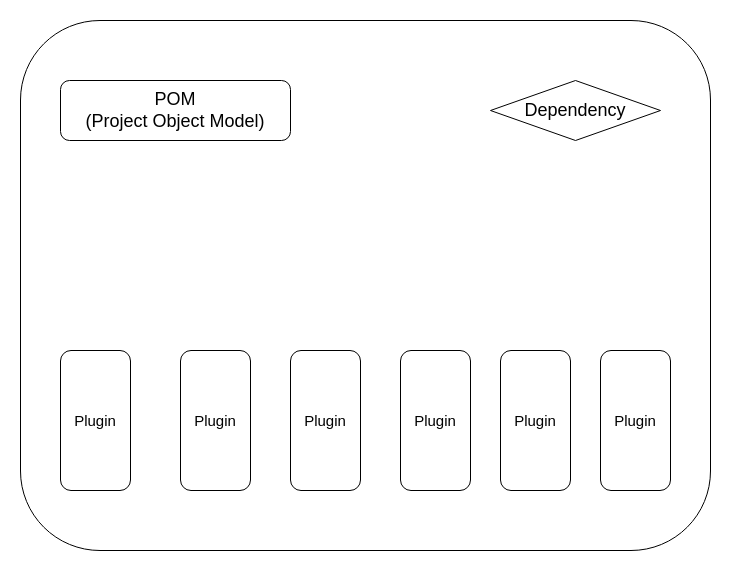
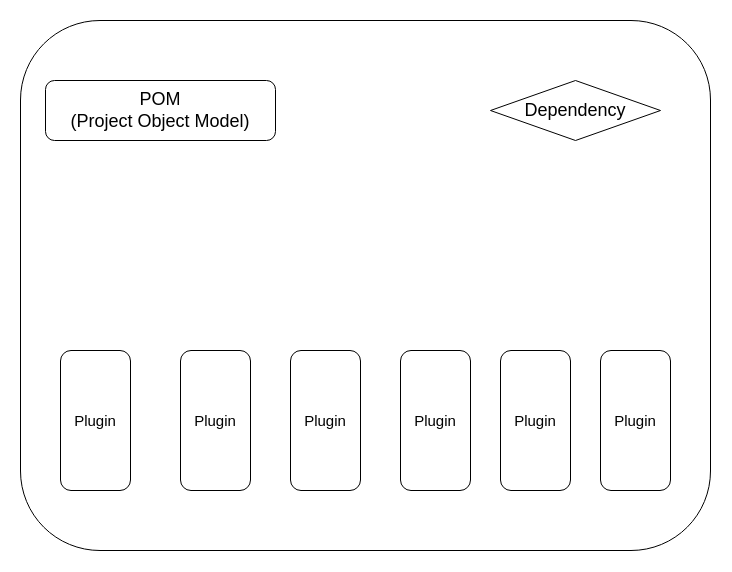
(176, 111) -> (161, 111)
